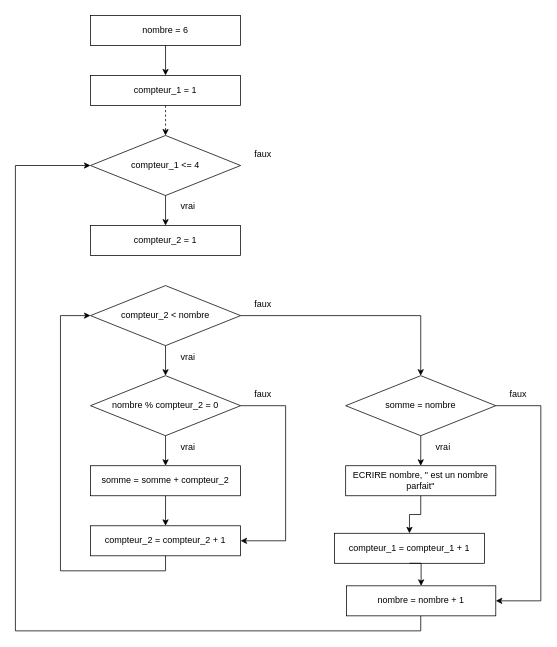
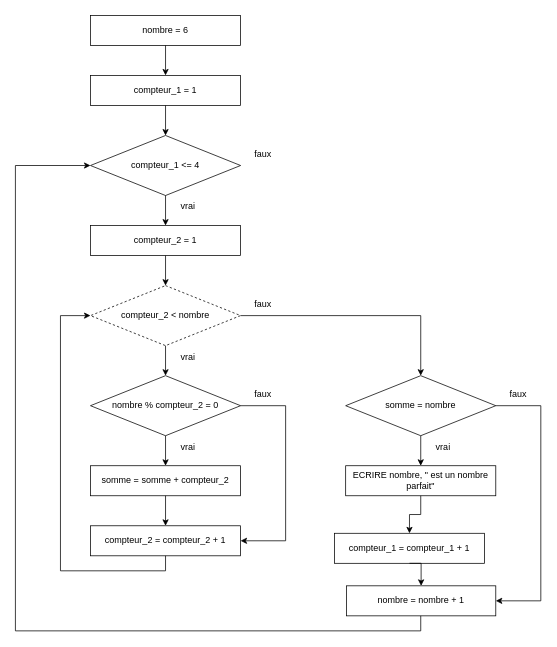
(165, 117) -> (165, 117)
none -> (165, 267)
(165, 315) -> (165, 315)
